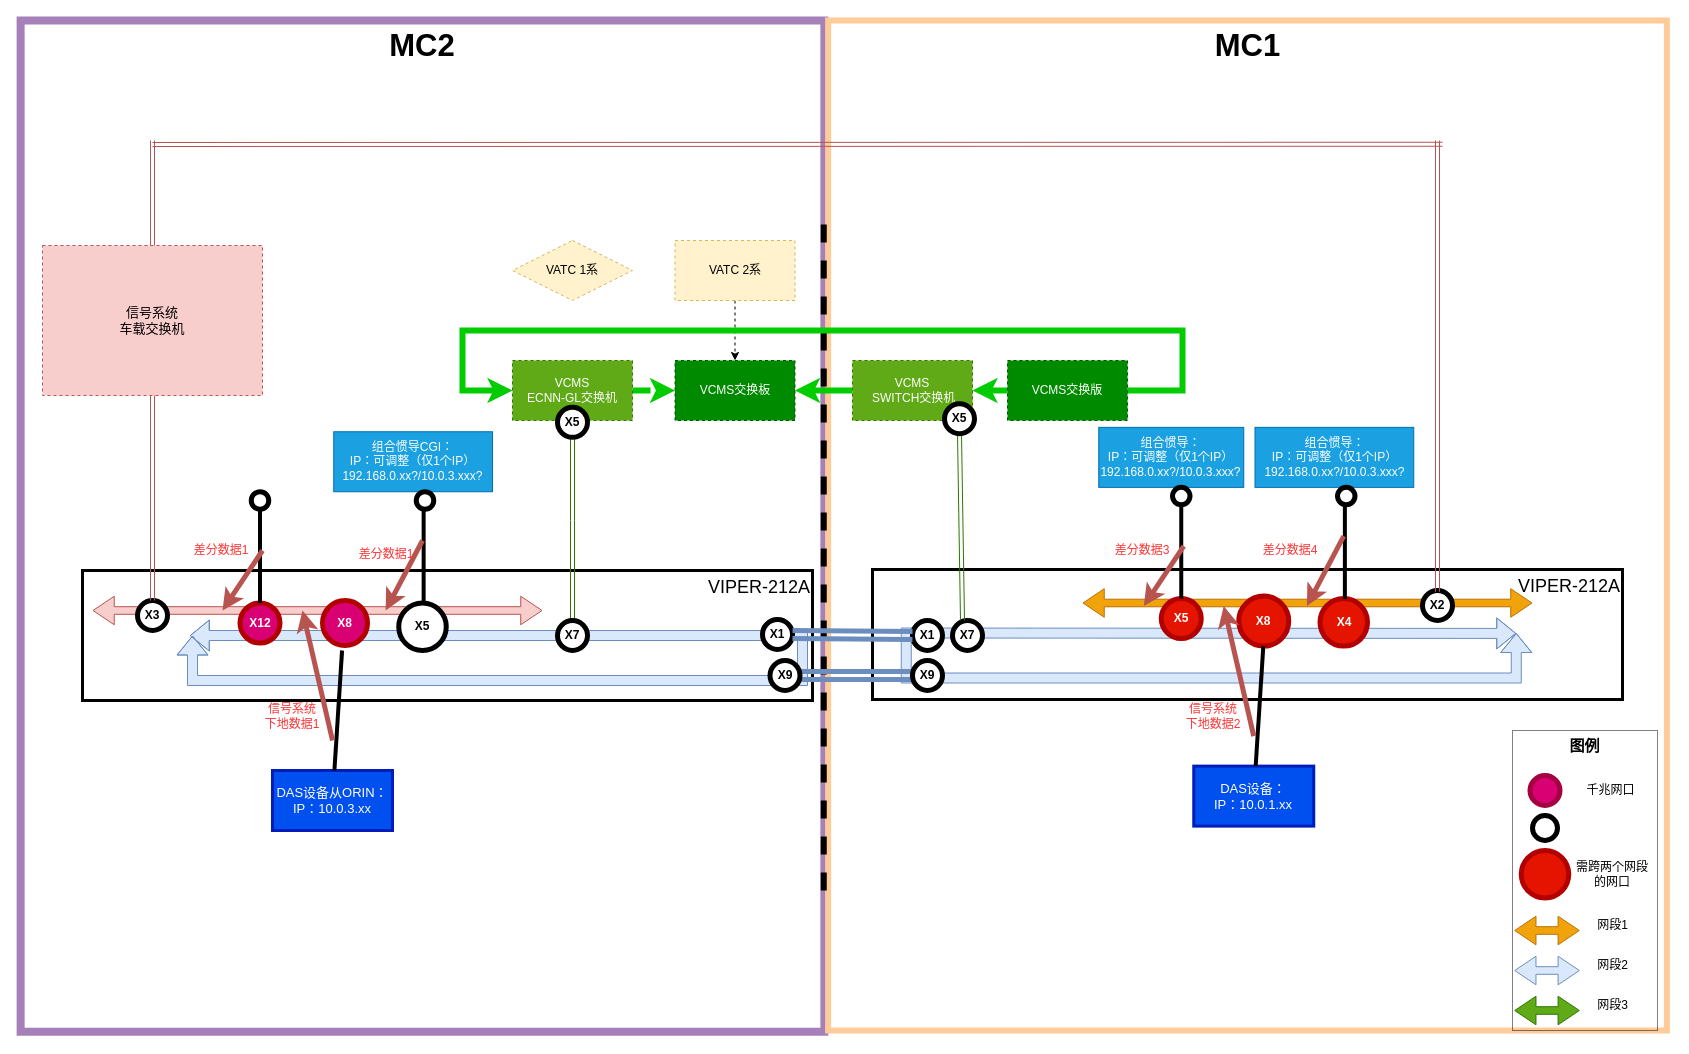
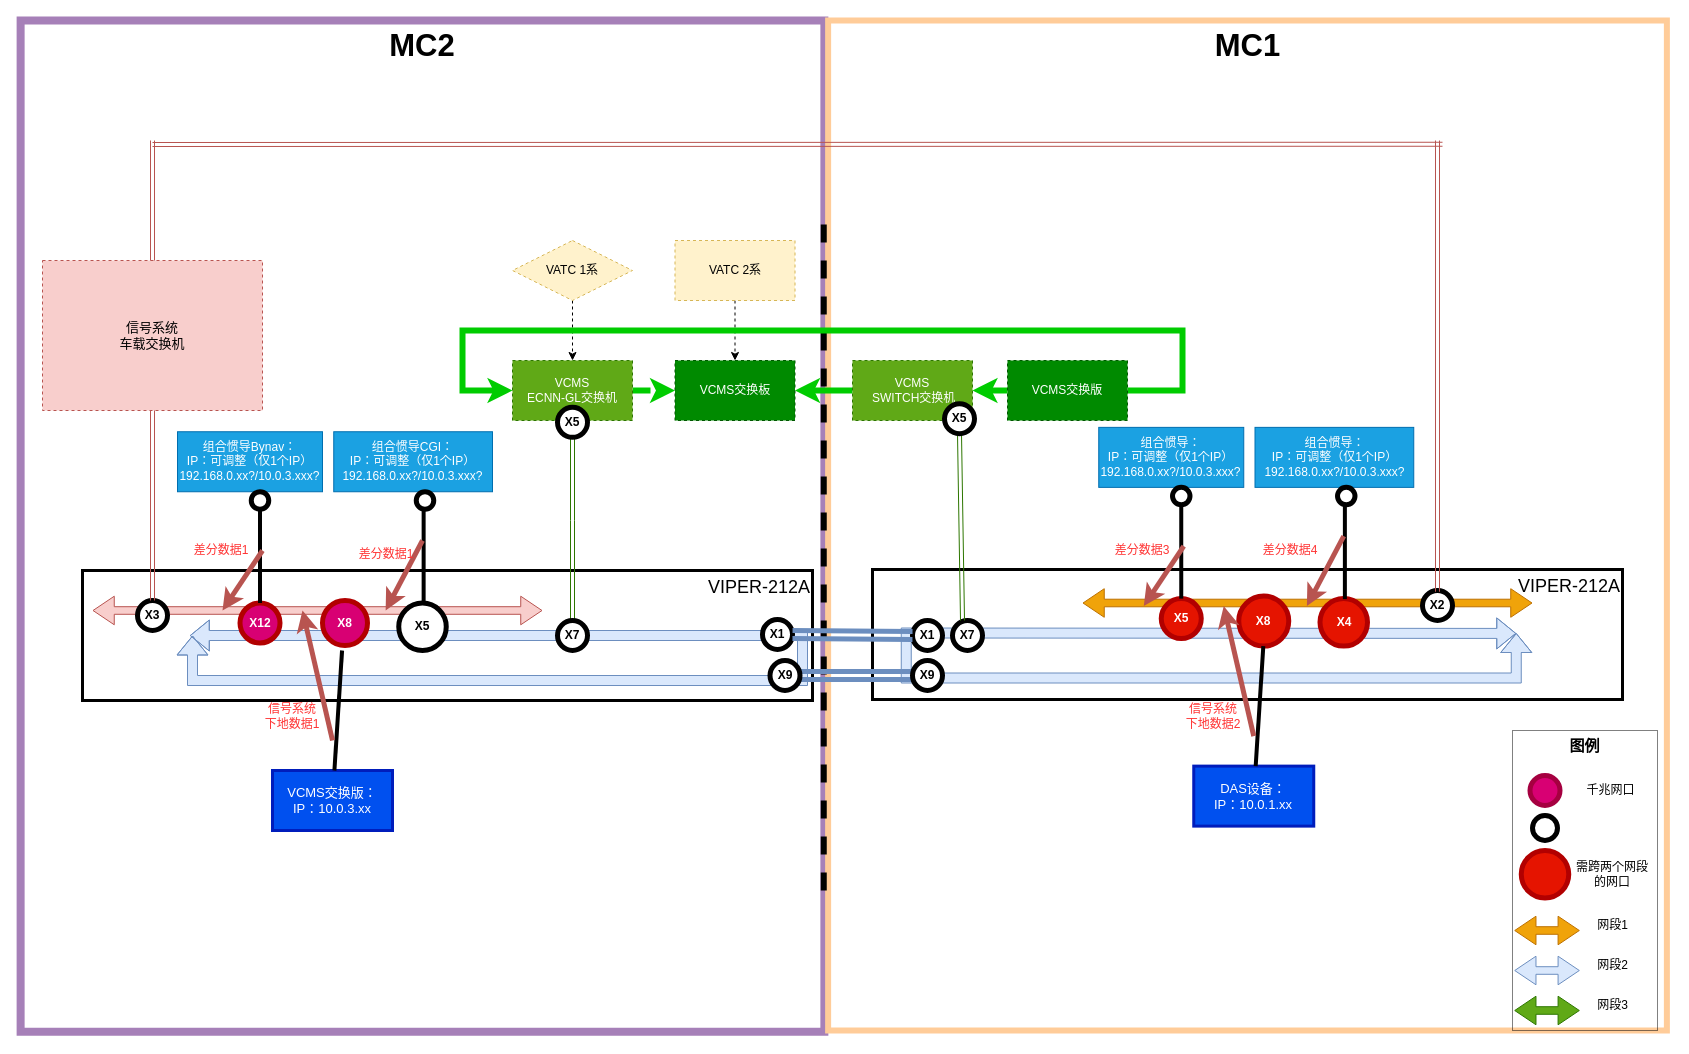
(153, 321) -> (153, 336)
none -> (573, 327)
none -> (250, 462)
(333, 801) -> (333, 801)
